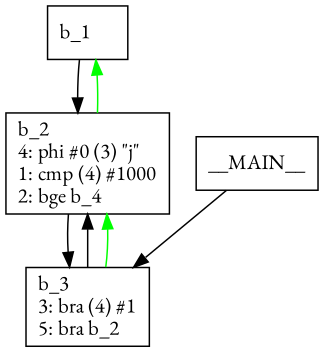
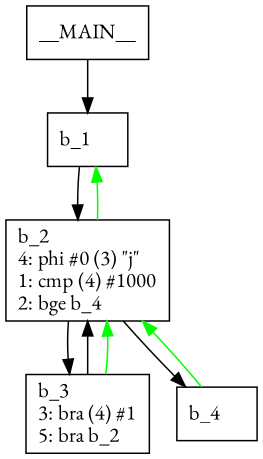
(186, 224) -> (88, 79)
none -> (217, 414)
